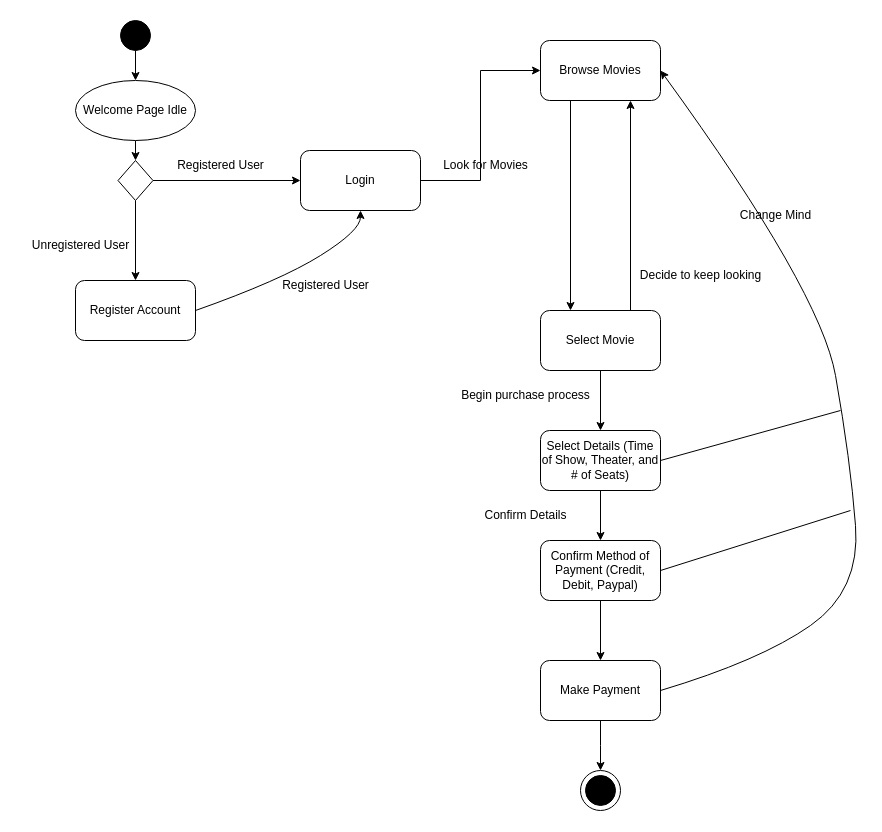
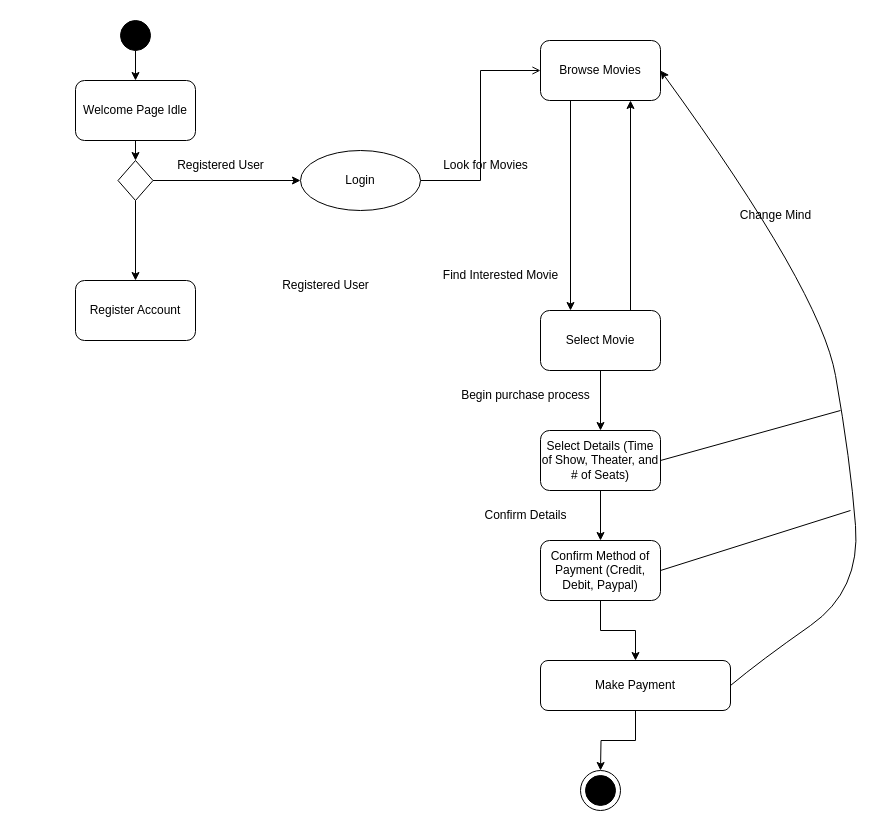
(532, 71) -> (534, 71)
(136, 111) -> (136, 111)
(361, 181) -> (361, 181)
(81, 246) -> none
(283, 275) -> none
none -> (501, 276)
(701, 276) -> none
(601, 691) -> (636, 686)
